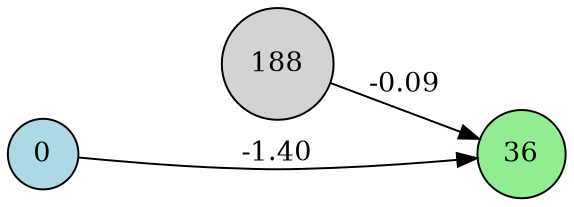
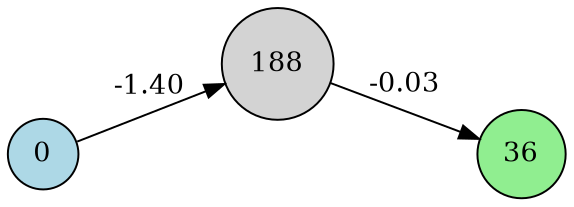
(405, 85) -> (405, 85)
(268, 169) -> (142, 116)
